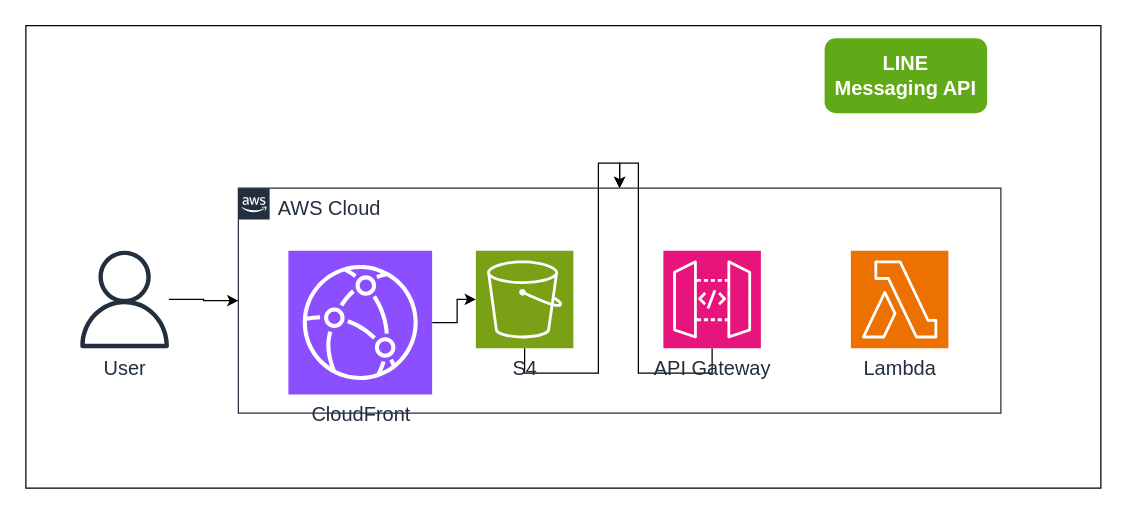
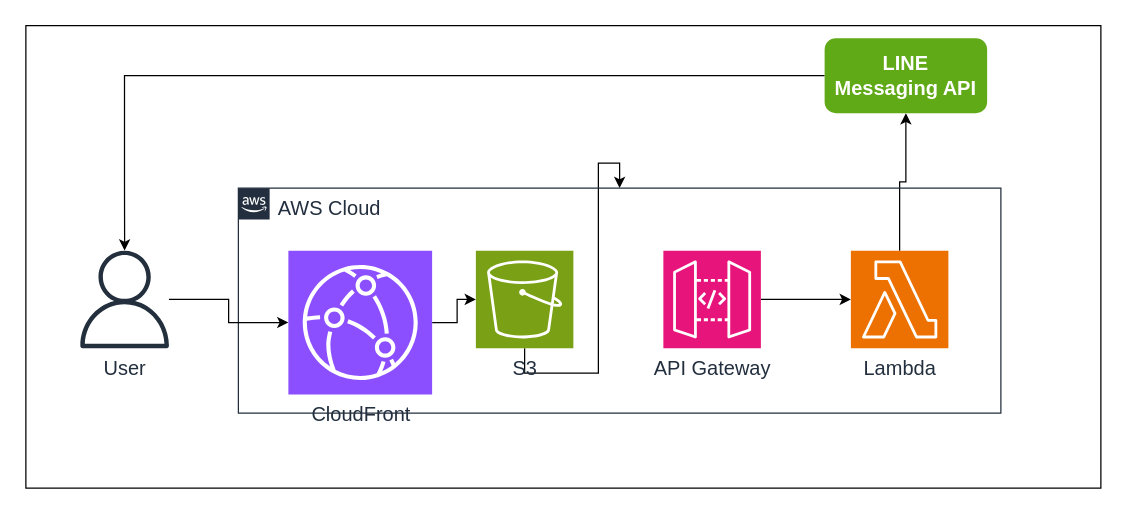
none -> (391, 76)
none -> (899, 183)
(215, 301) -> (228, 323)
(638, 310) -> (802, 299)
(525, 369) -> (525, 369)
